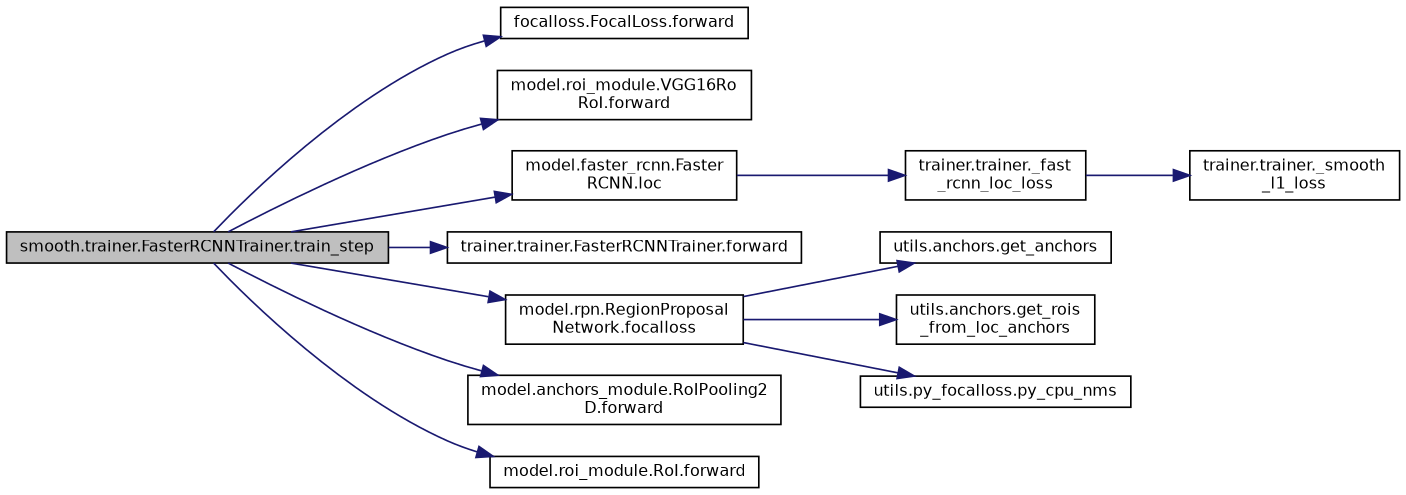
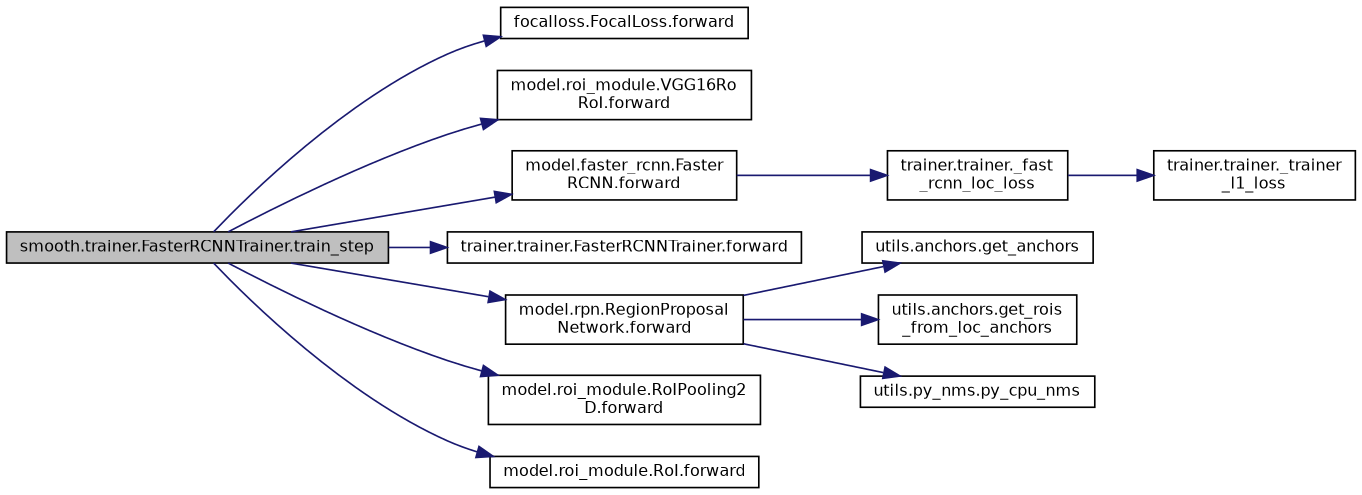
(624, 175) -> (624, 175)
(1295, 175) -> (1255, 175)
(624, 320) -> (624, 320)
(996, 392) -> (978, 392)
(624, 400) -> (624, 400)
